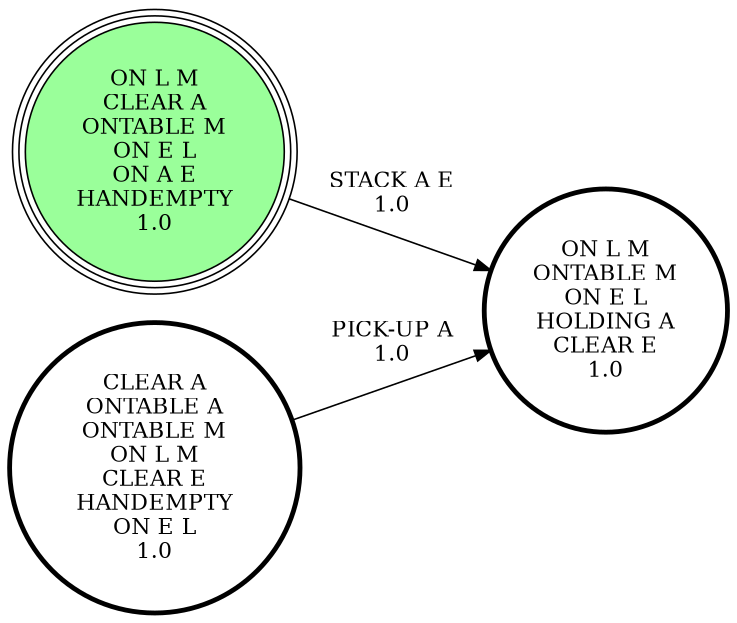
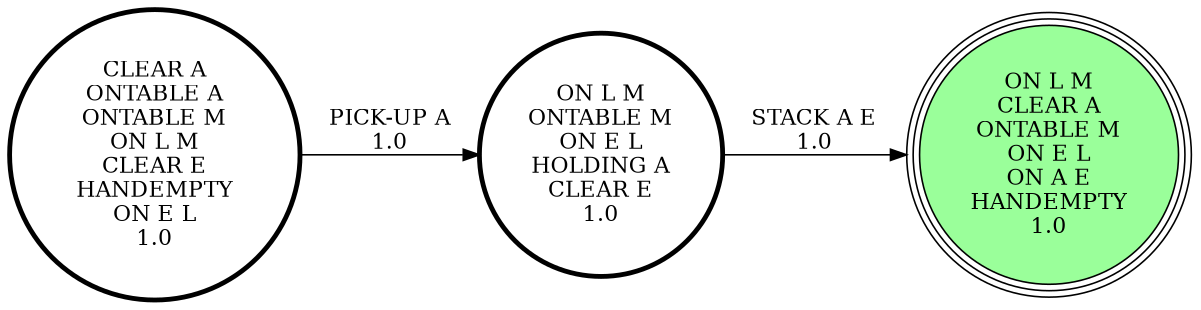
(382, 232) -> (806, 155)
